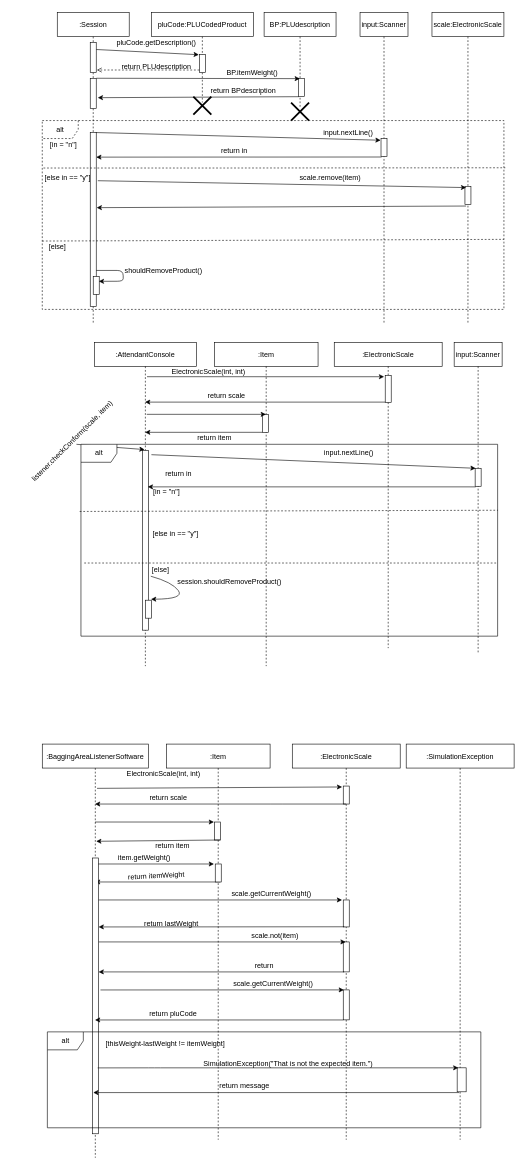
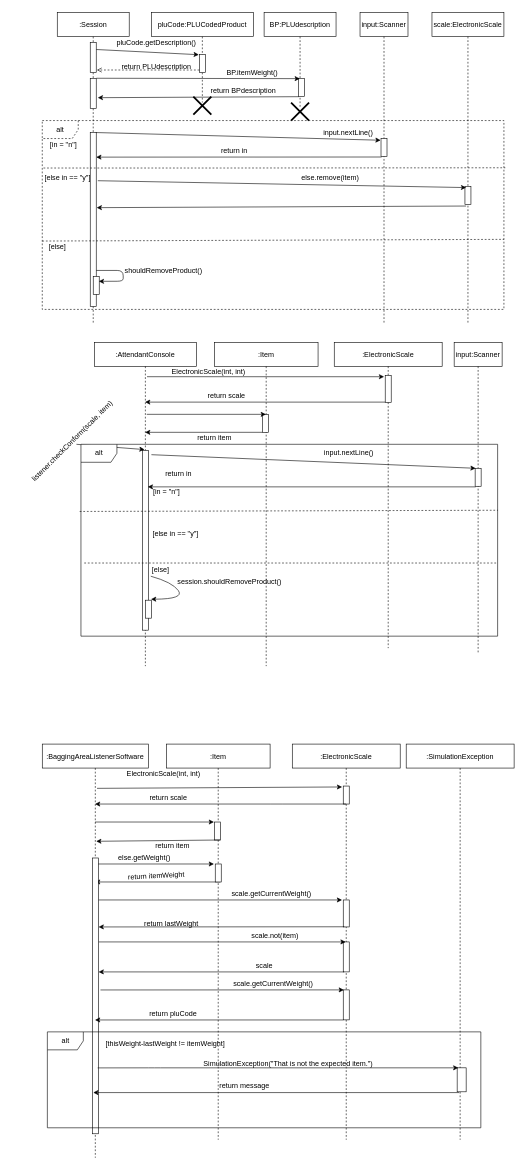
(331, 177) -> (331, 177)
(145, 858) -> (145, 858)
(265, 966) -> (265, 966)
